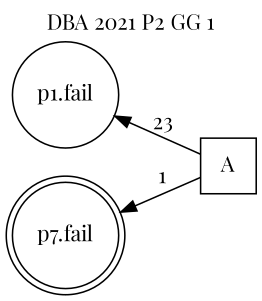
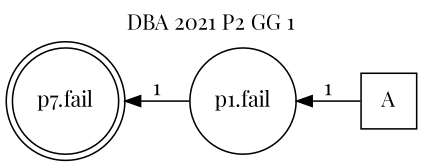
(163, 123) -> (329, 89)
(168, 192) -> (165, 101)
